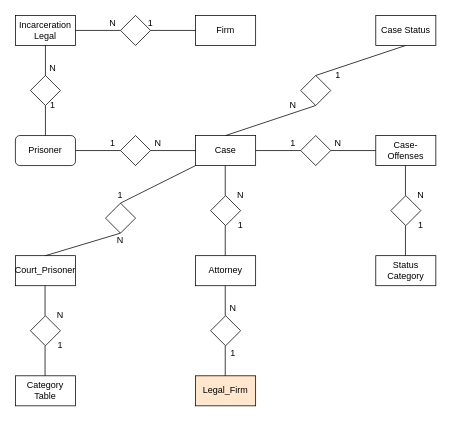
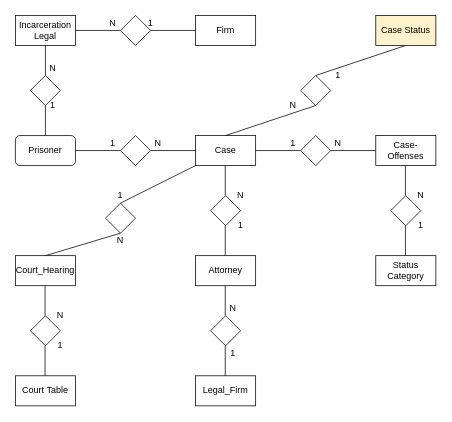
(405, 30) -> (405, 30)
(45, 270) -> (45, 270)
(45, 390) -> (45, 390)
(225, 390) -> (225, 390)
